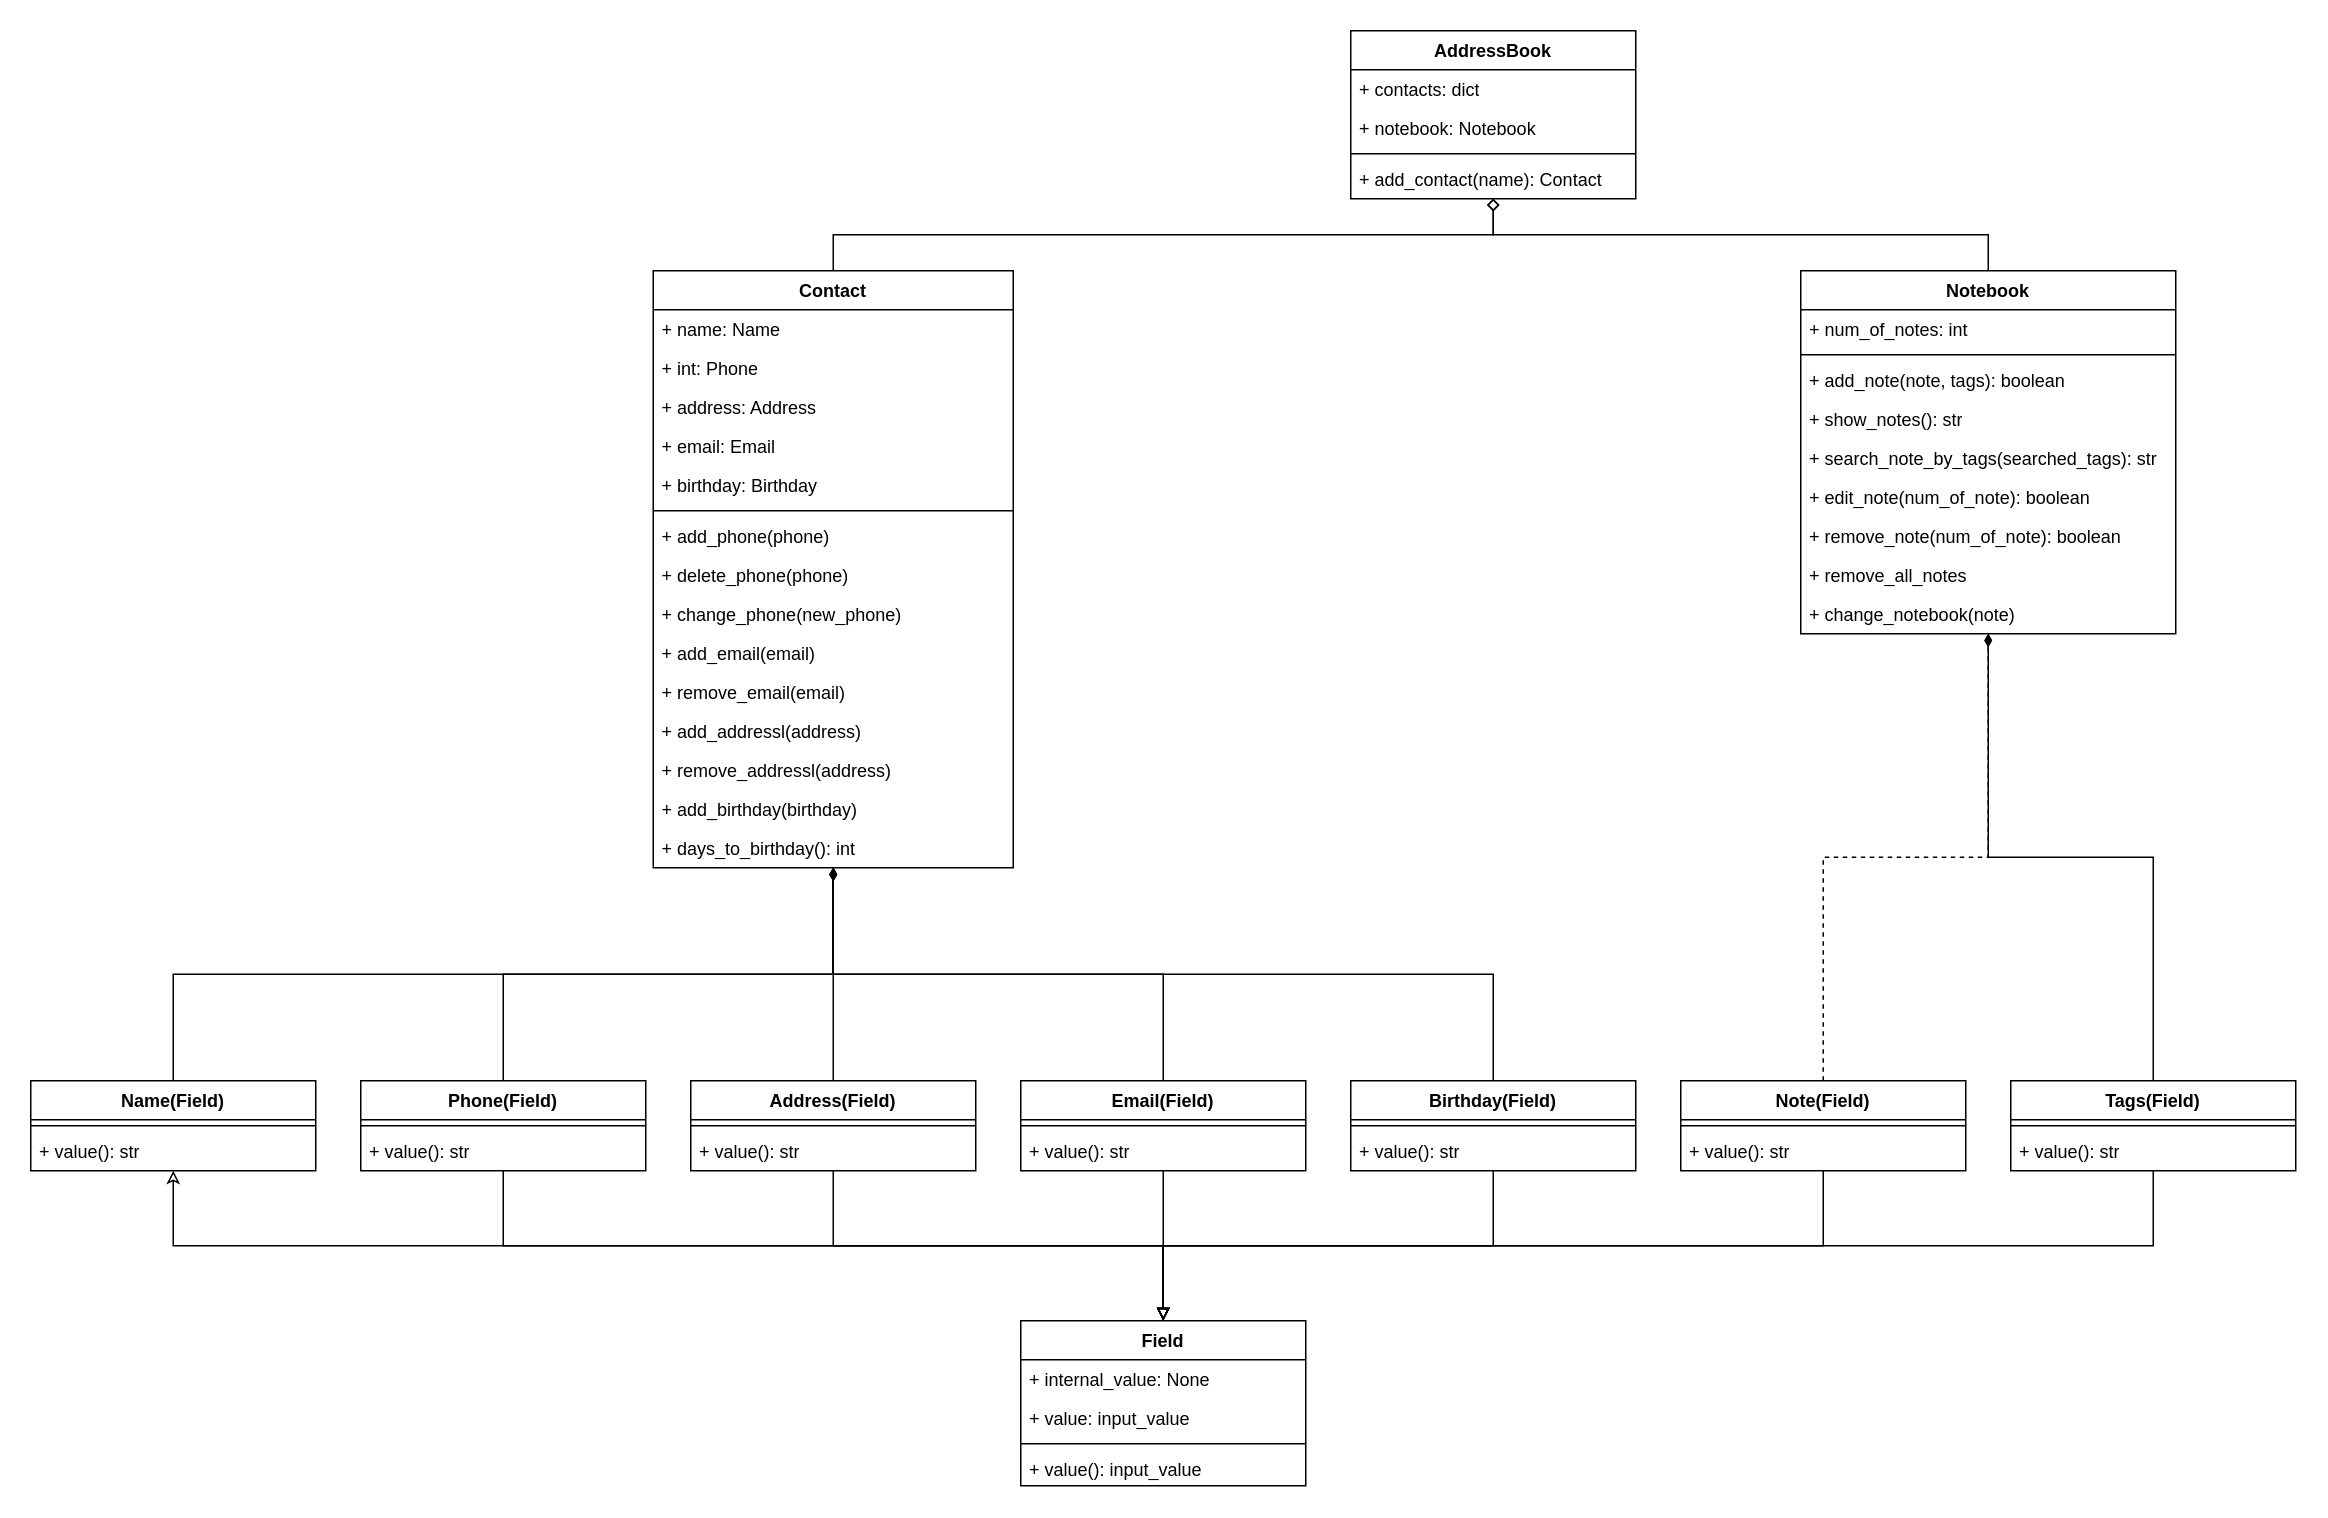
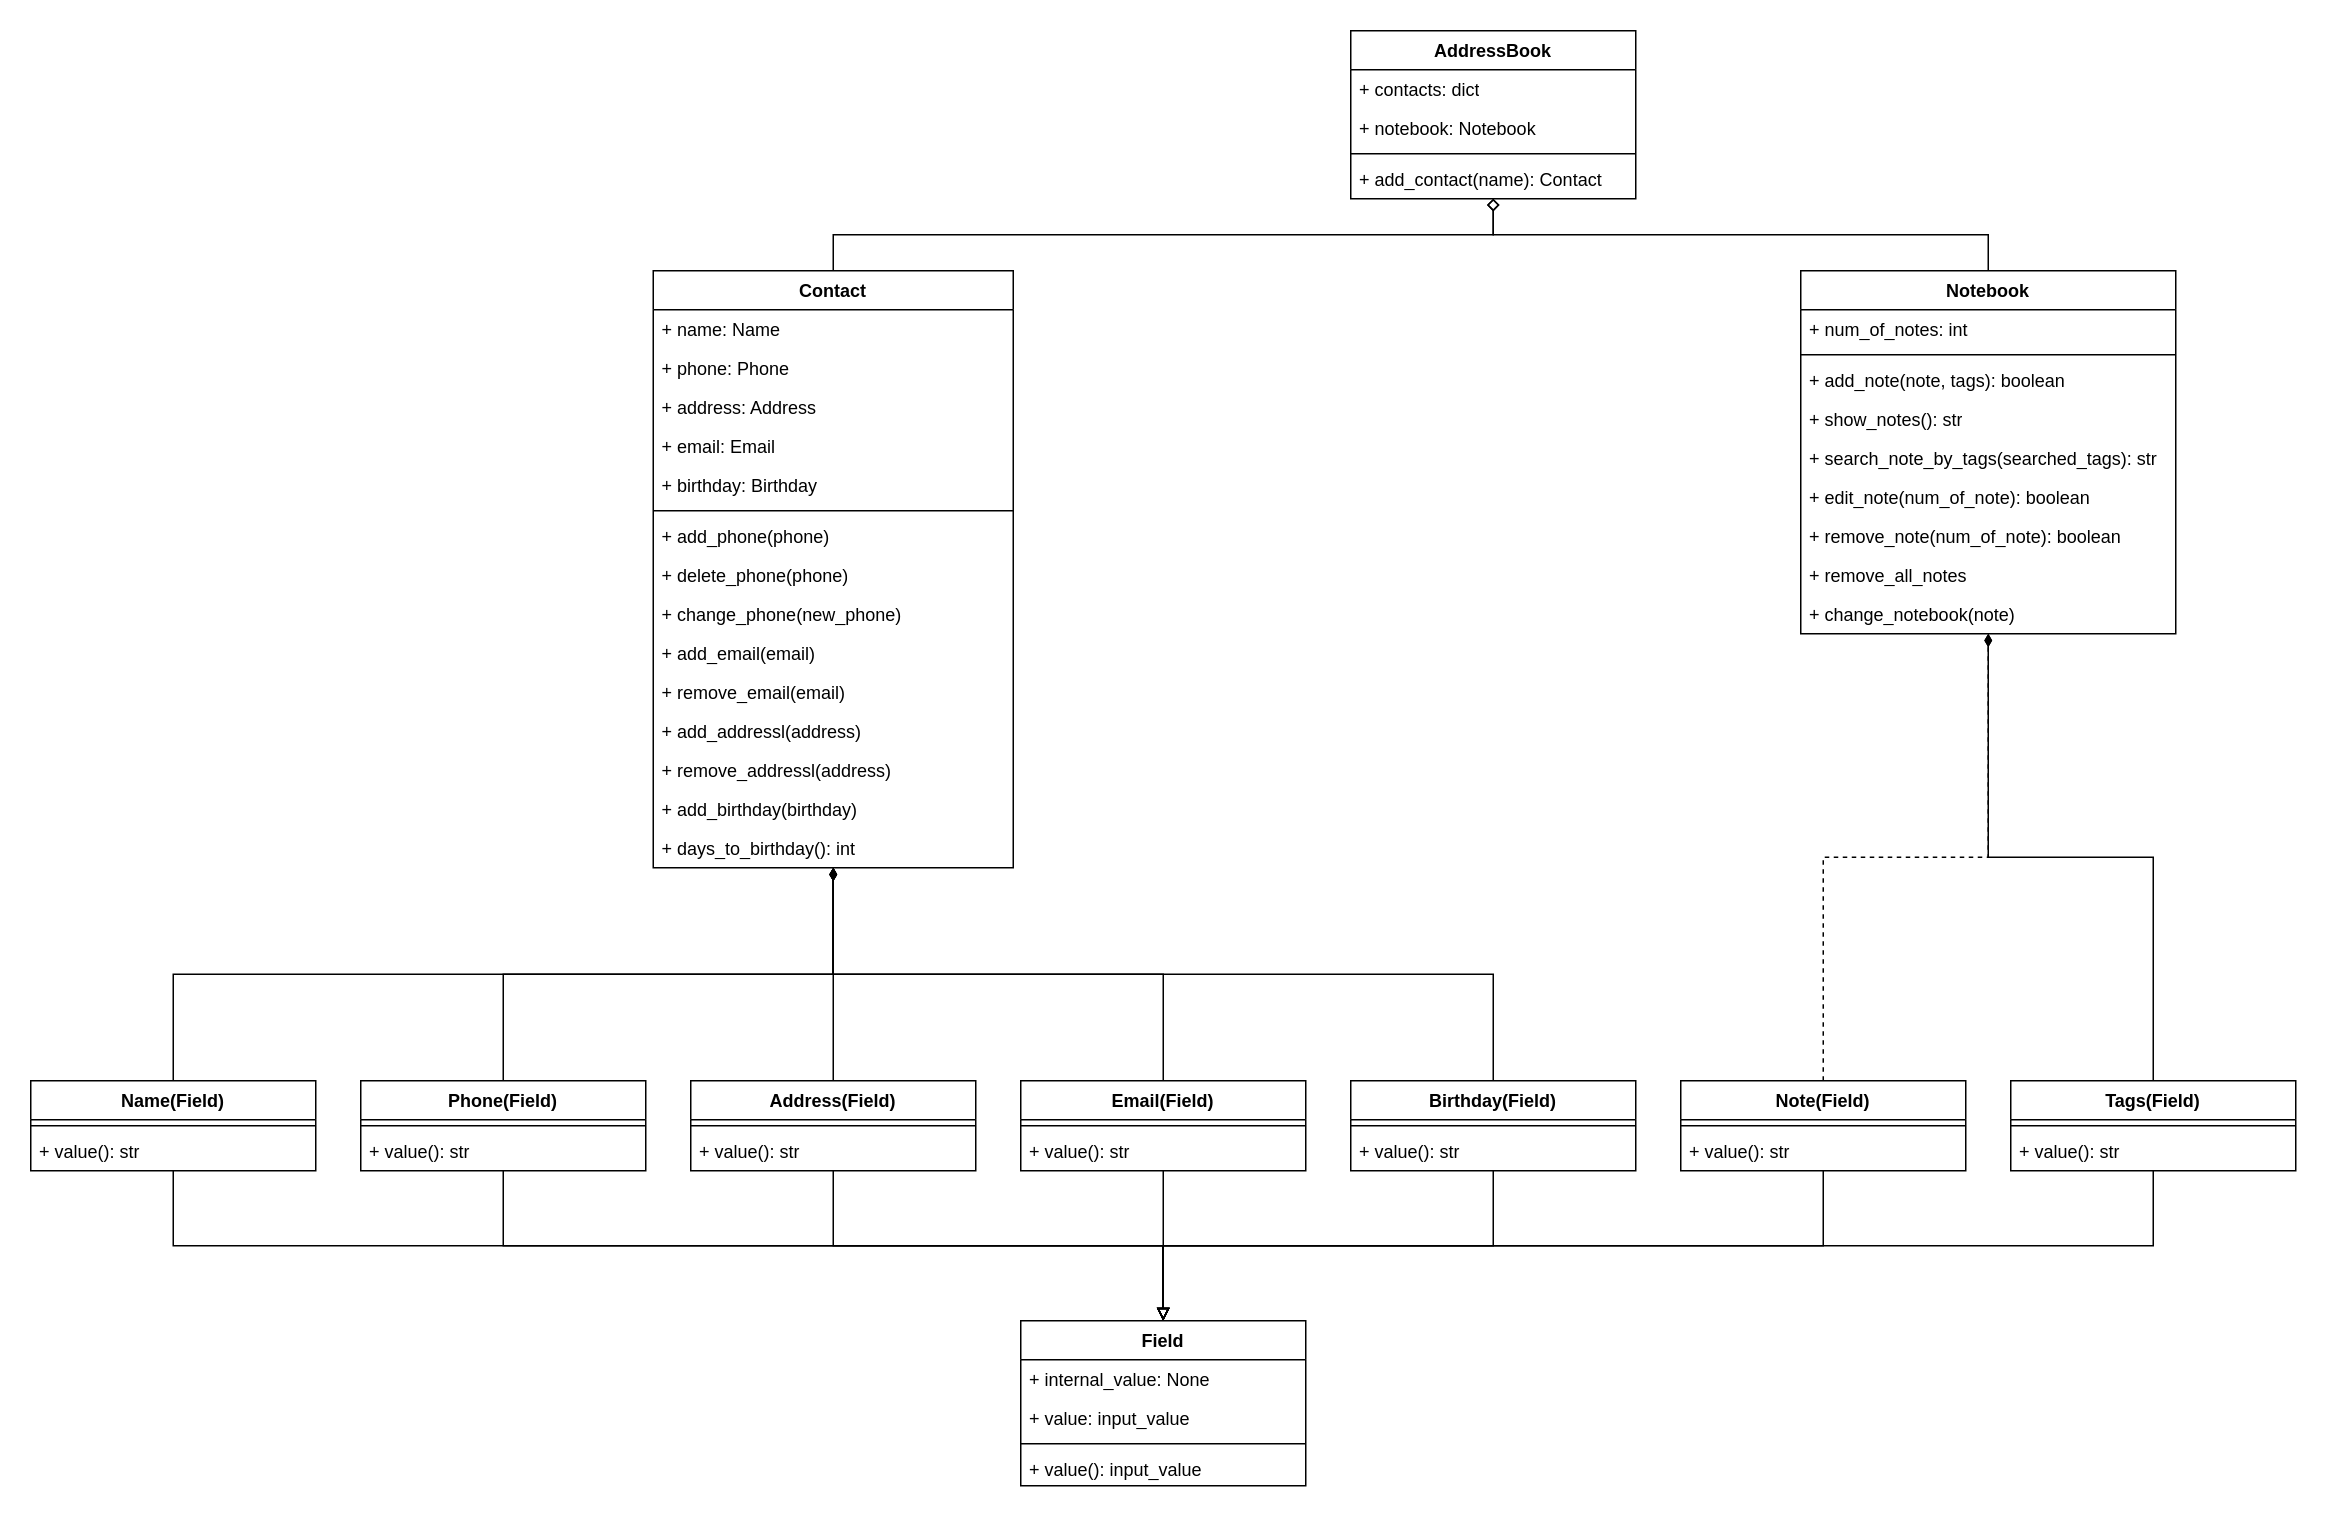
(713, 370) -> (726, 370)
(173, 1182) -> (173, 1178)
